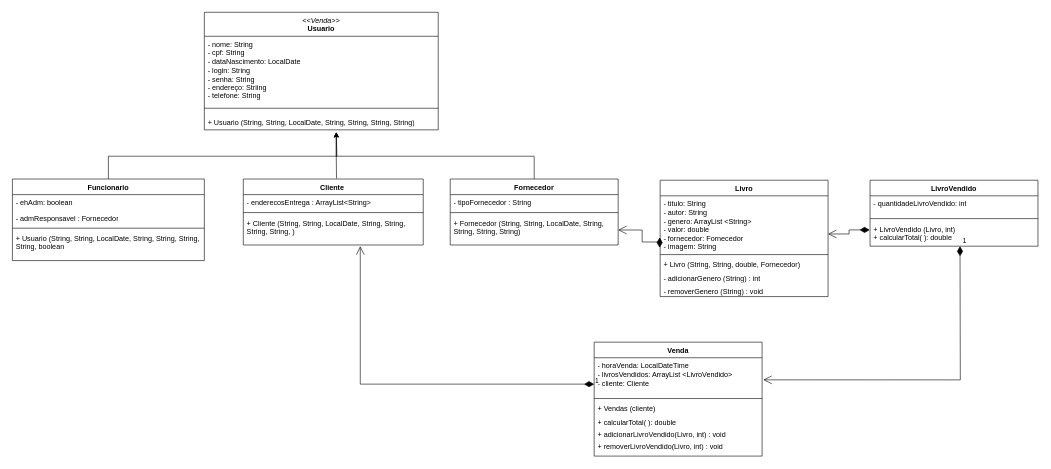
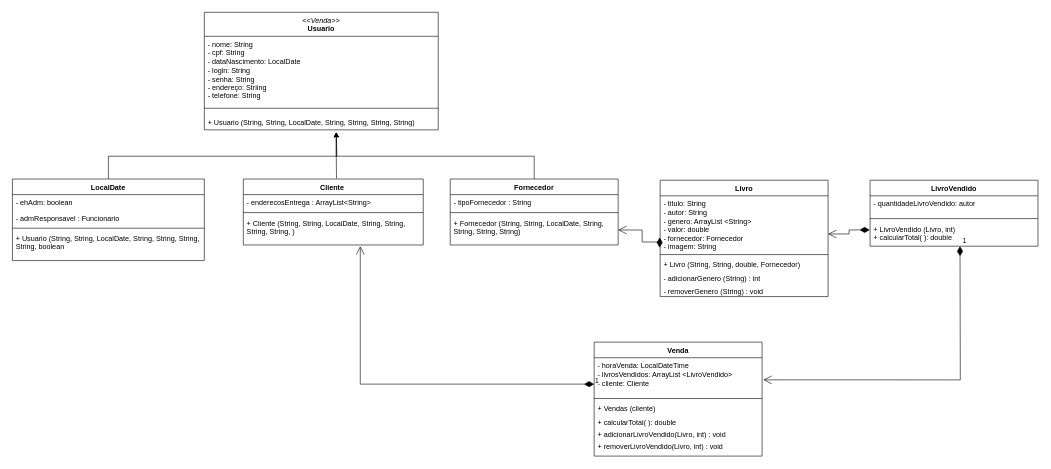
(108, 188) -> (108, 188)
(926, 204) -> (931, 204)
(70, 219) -> (70, 219)
